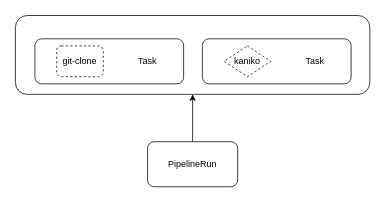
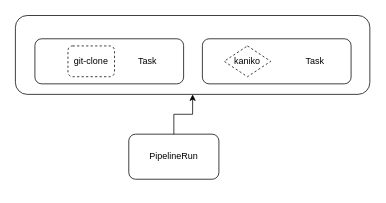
(80, 61) -> (91, 61)
(192, 164) -> (174, 156)
